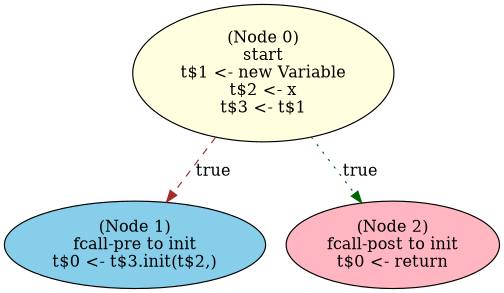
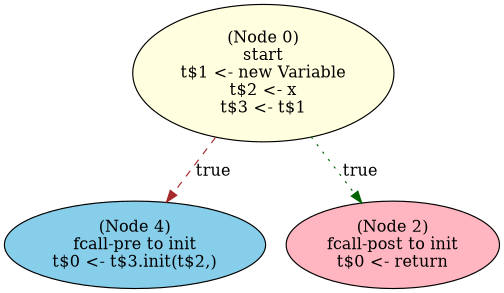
(135, 245) -> (135, 245)
